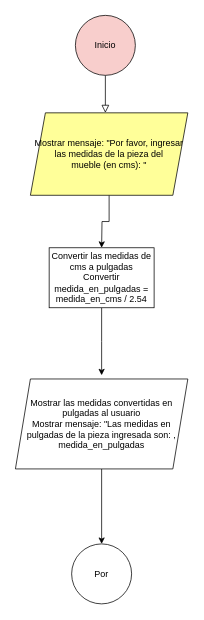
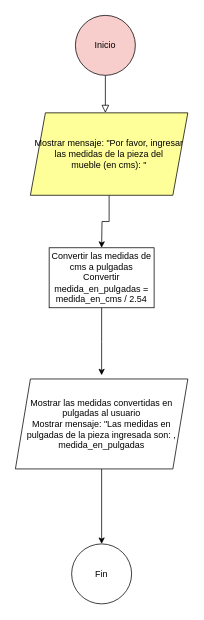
(102, 574) -> (102, 574)
